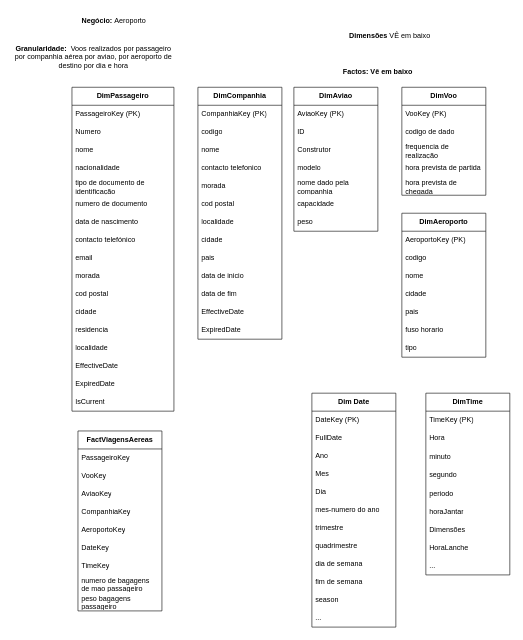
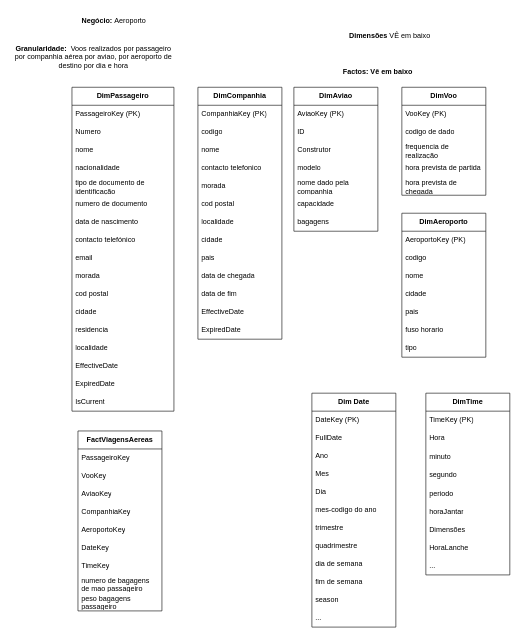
(305, 222) -> (313, 222)
(225, 276) -> (230, 276)
(348, 510) -> (347, 510)
